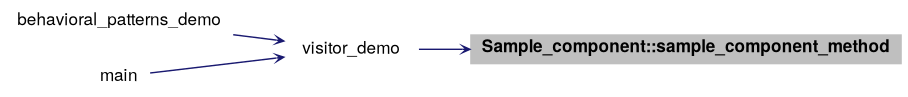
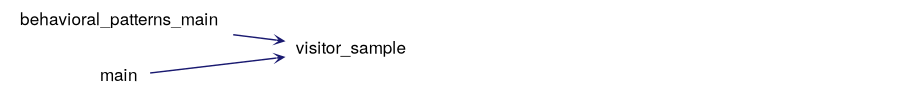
(119, 21) -> (119, 21)
(352, 49) -> (352, 49)
(686, 49) -> none
